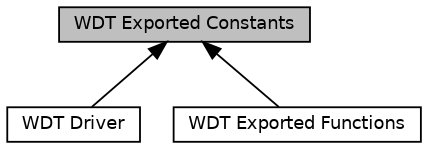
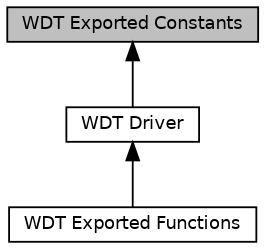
(248, 80) -> (133, 184)
